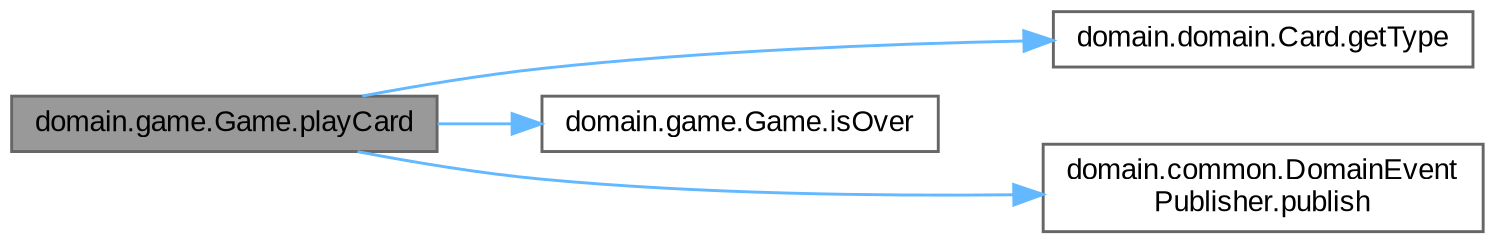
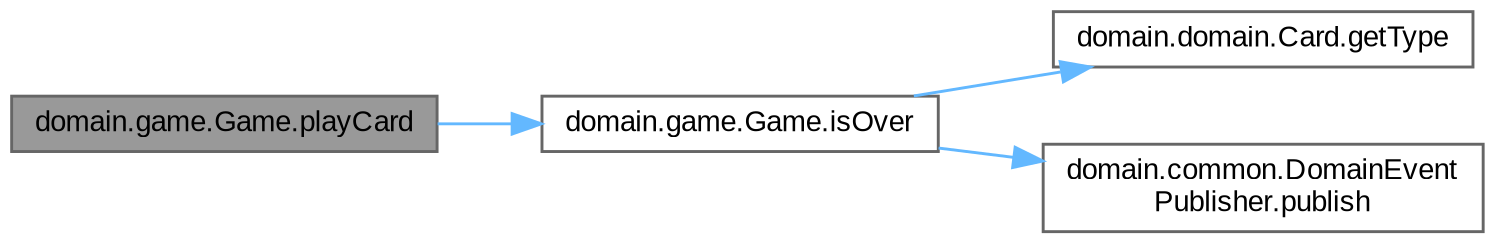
(692, 55) -> (987, 84)
(684, 189) -> (976, 153)
